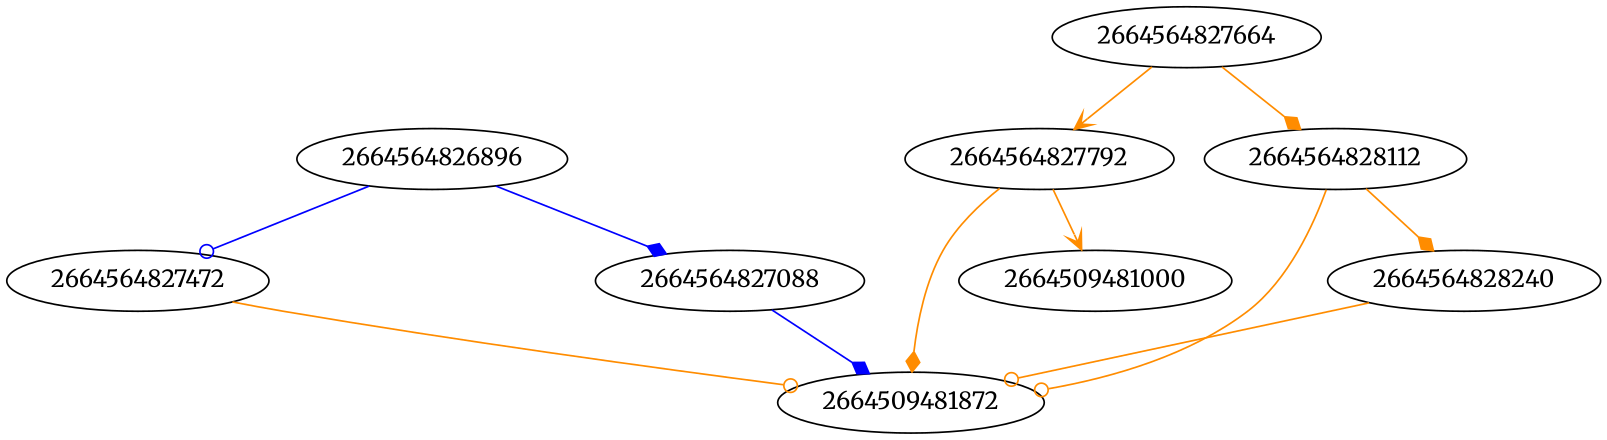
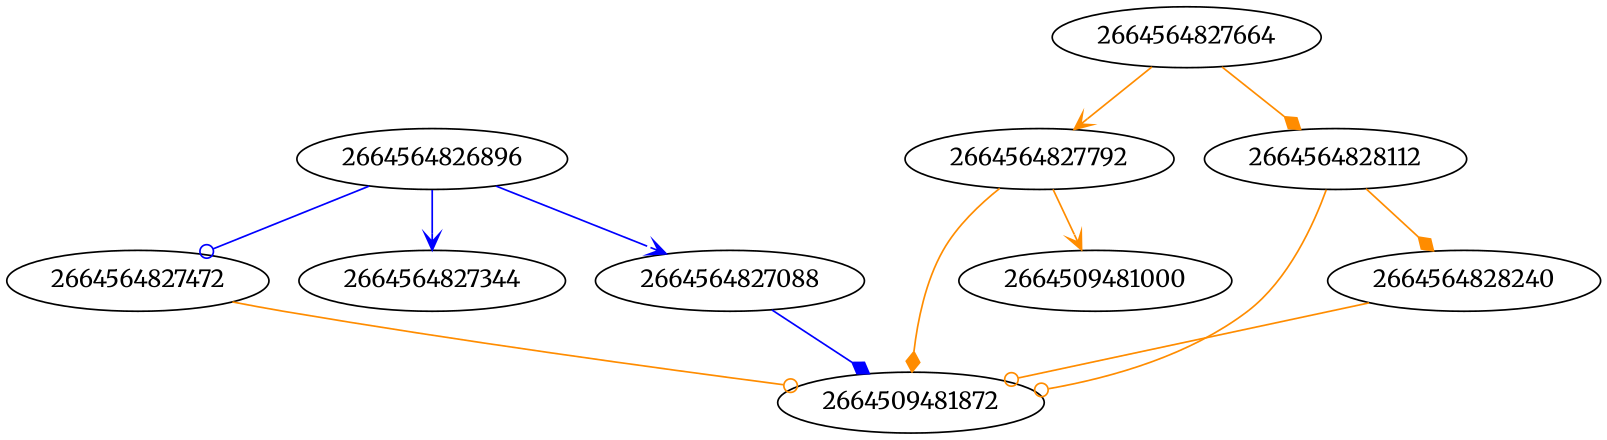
(572, 216) -> (572, 216)
none -> (432, 281)
